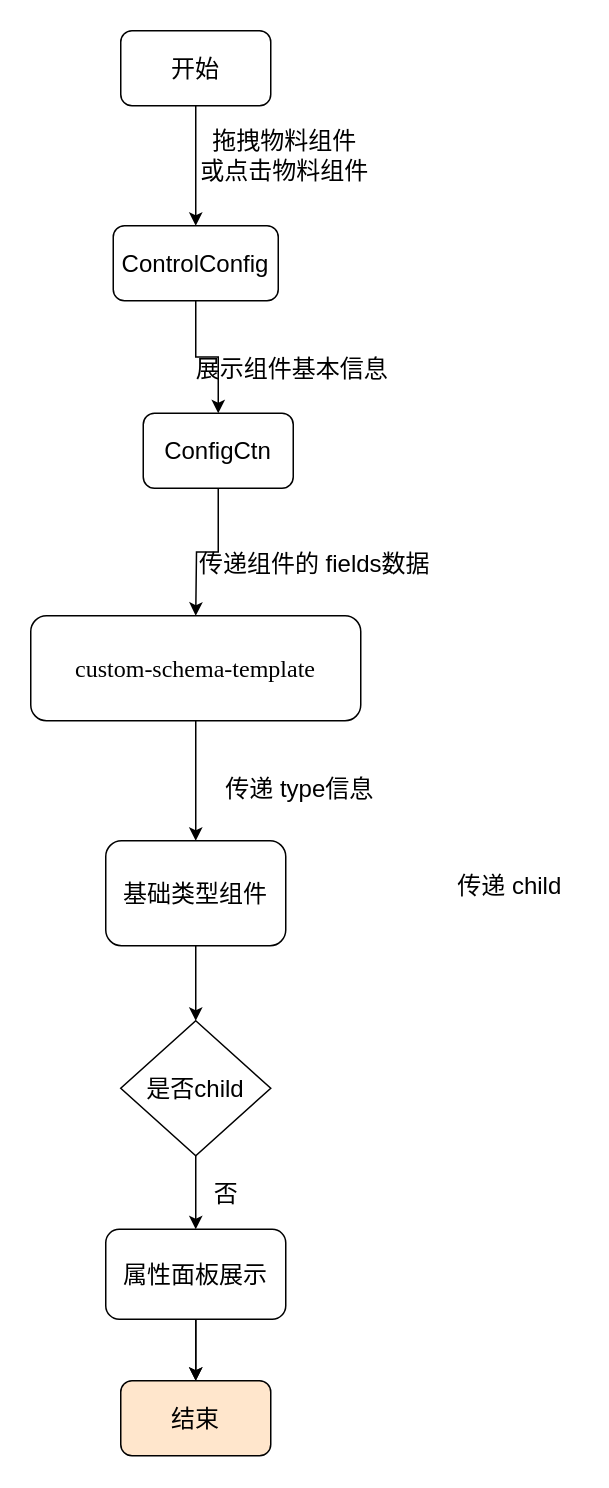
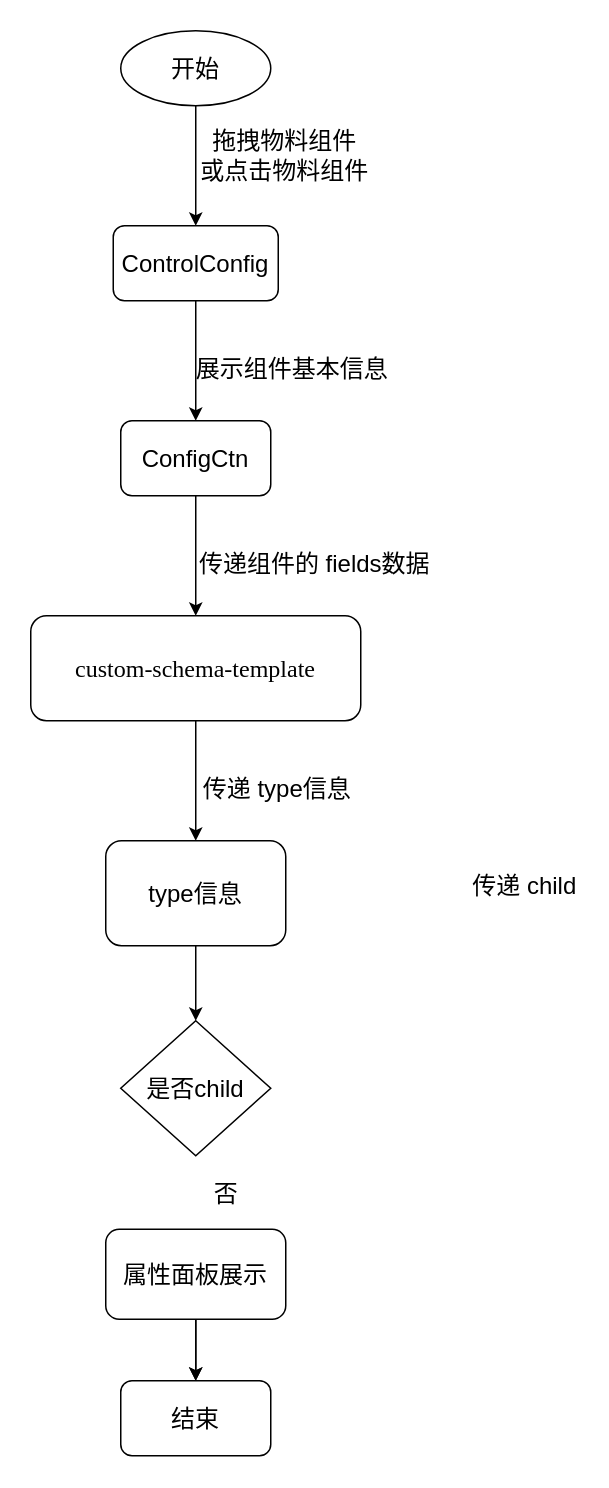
(196, 68) -> (196, 68)
(218, 451) -> (196, 458)
(299, 788) -> (277, 788)
(509, 886) -> (524, 886)
(196, 893) -> (196, 893)
(196, 1187) -> none
(196, 1418) -> (196, 1418)
